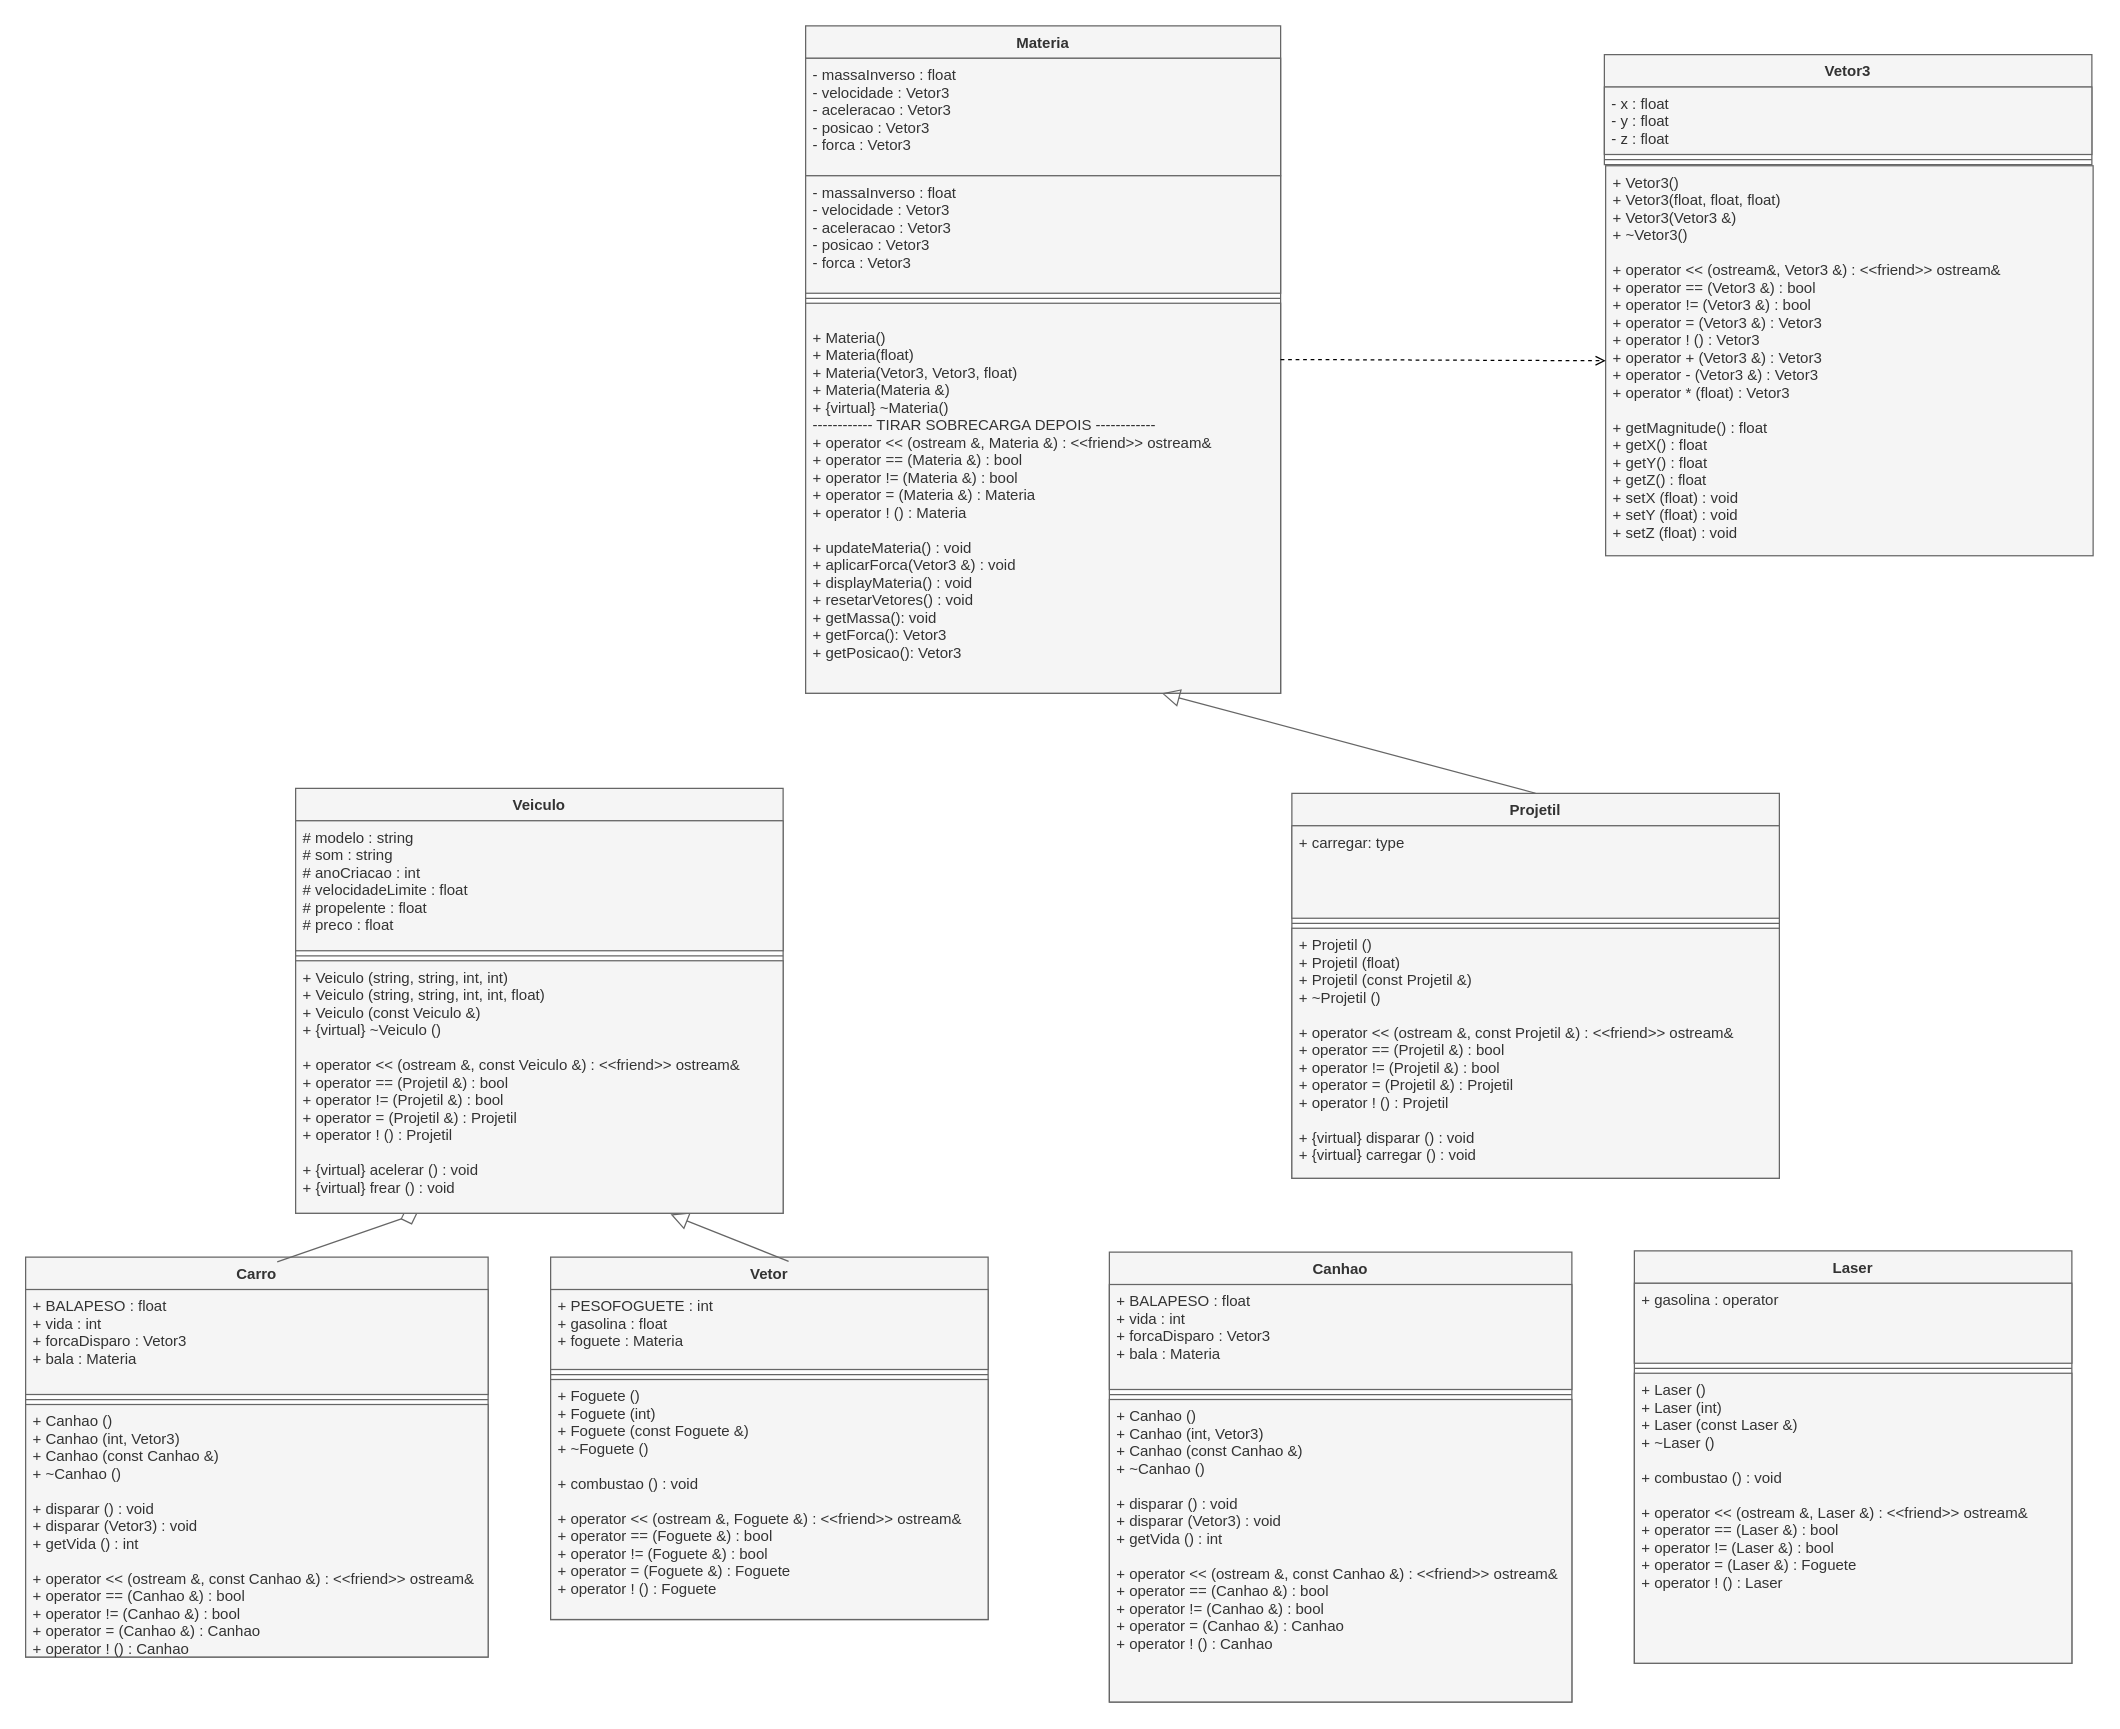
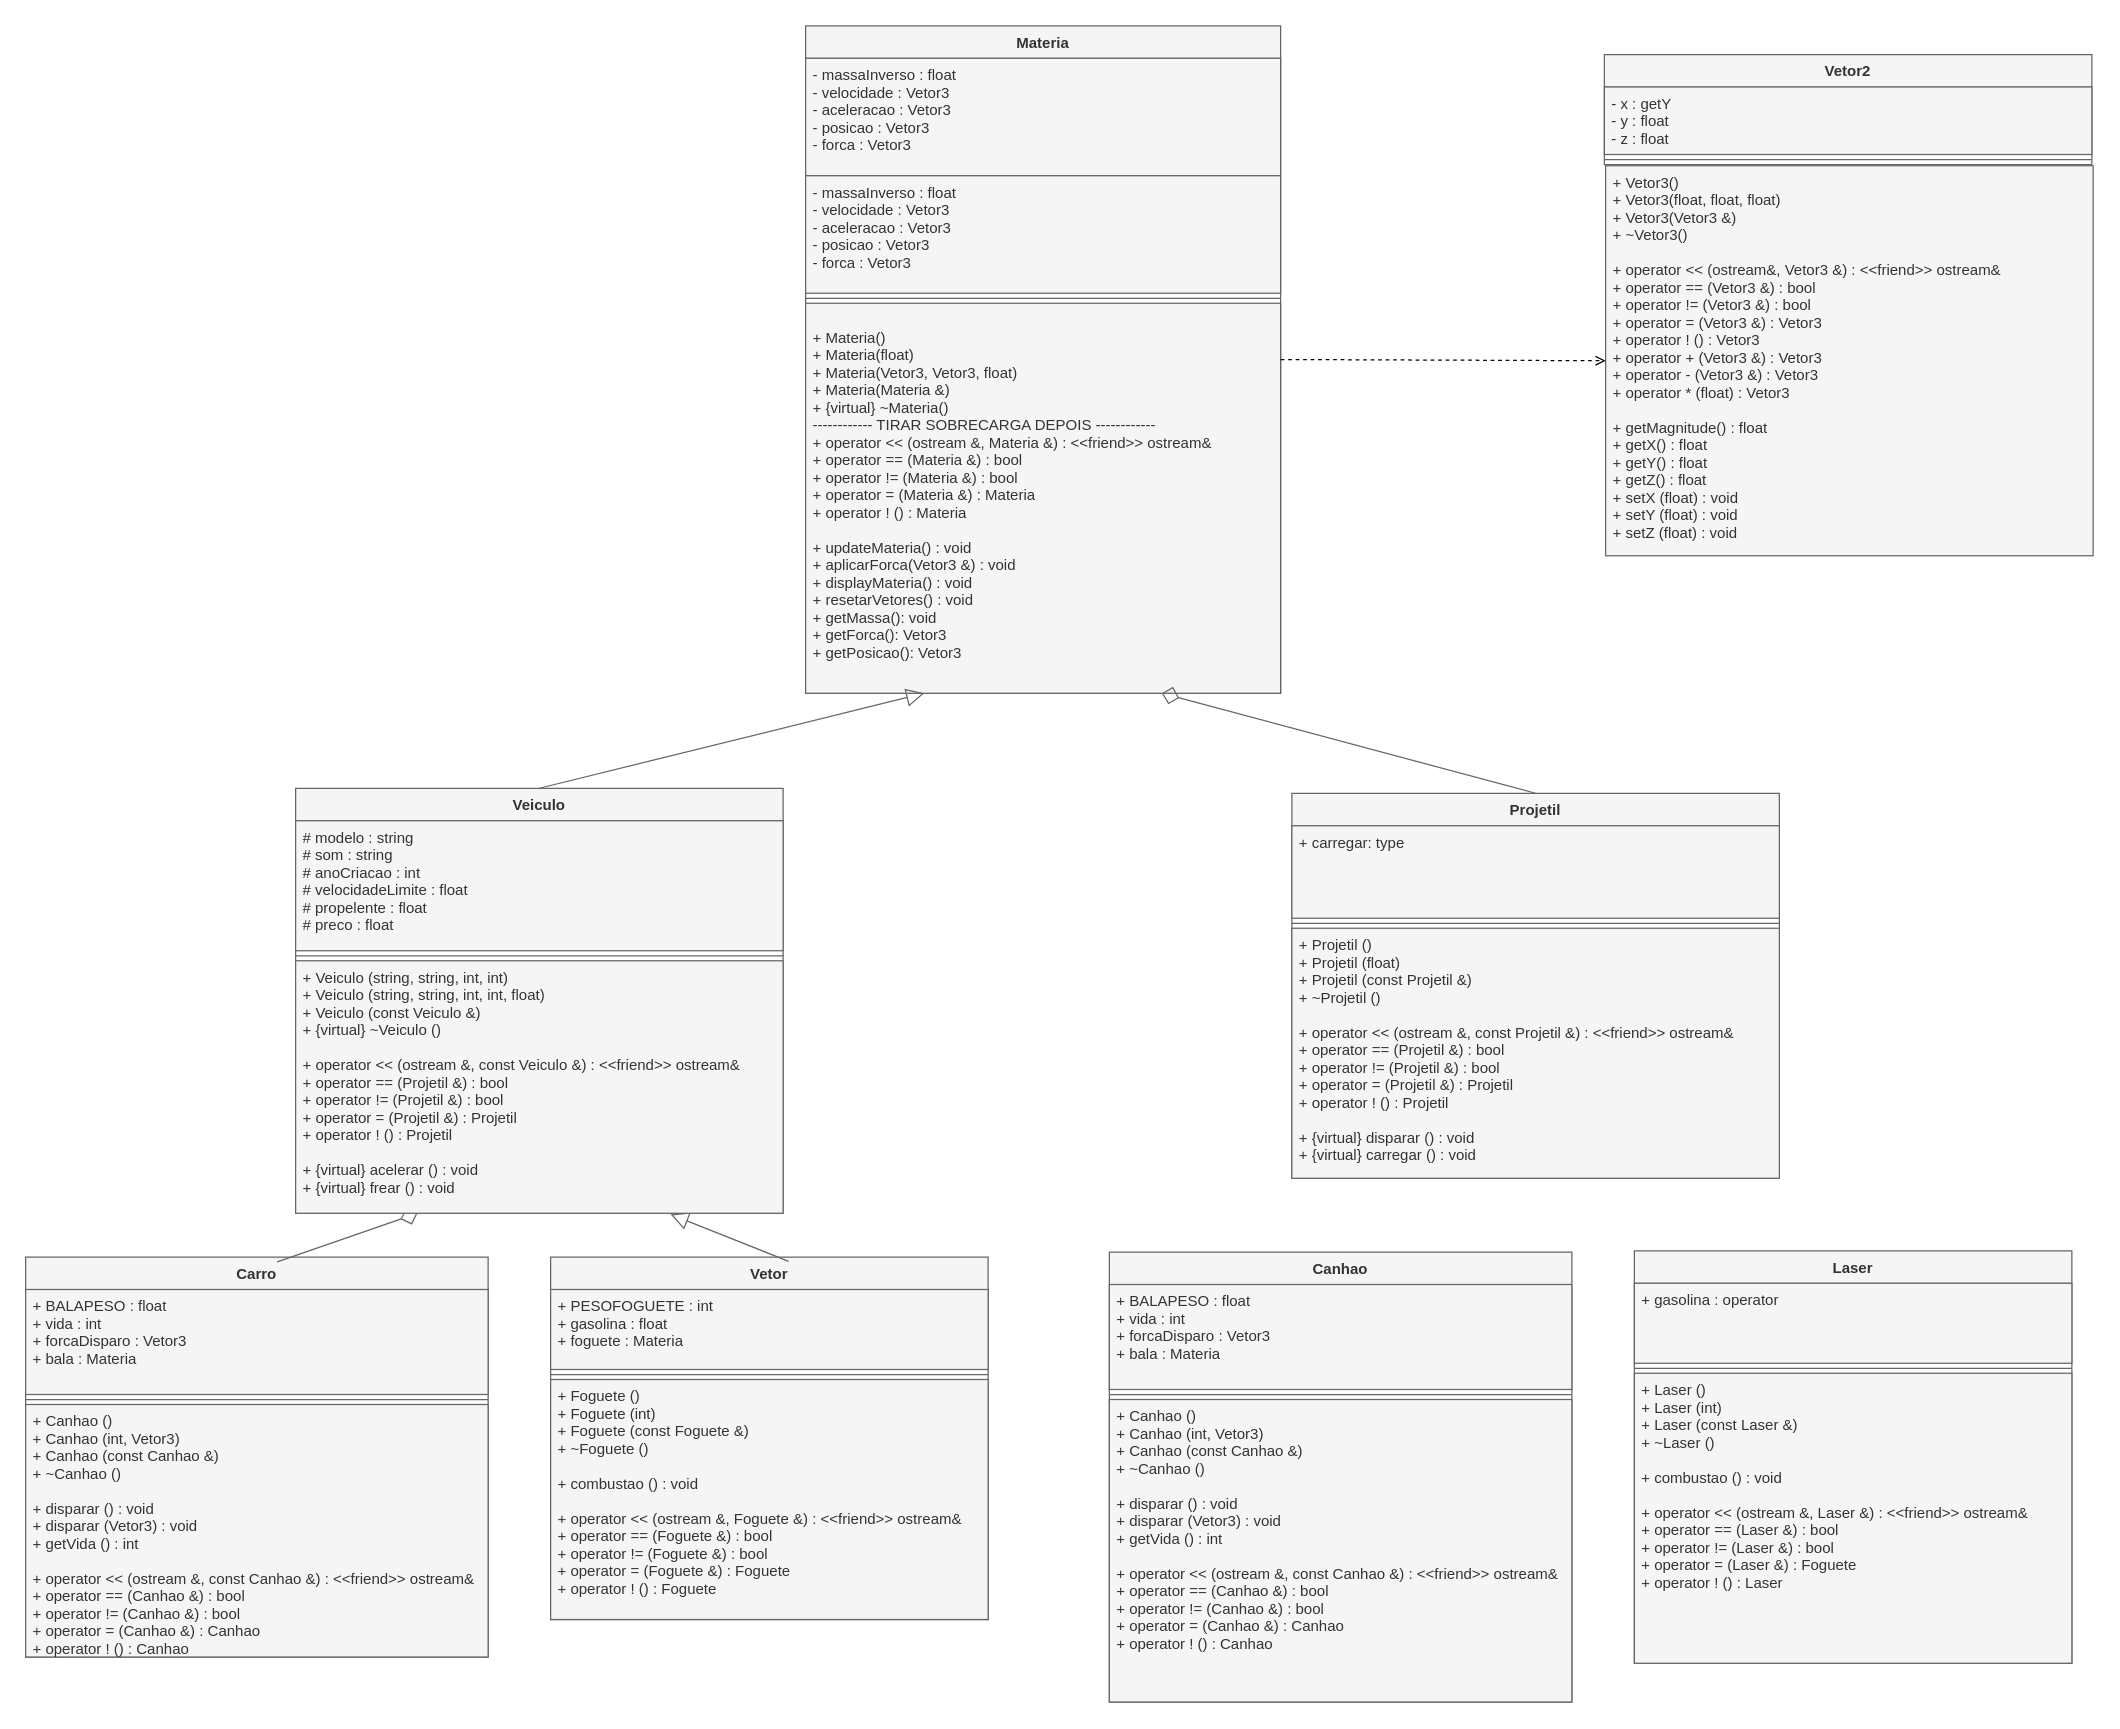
(1848, 71) -> (1848, 71)
(1648, 104) -> (1645, 104)
(1180, 698) -> (1180, 698)
none -> (723, 743)
